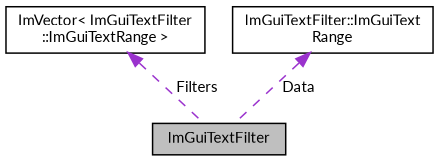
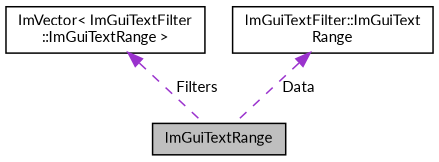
(219, 139) -> (219, 139)
